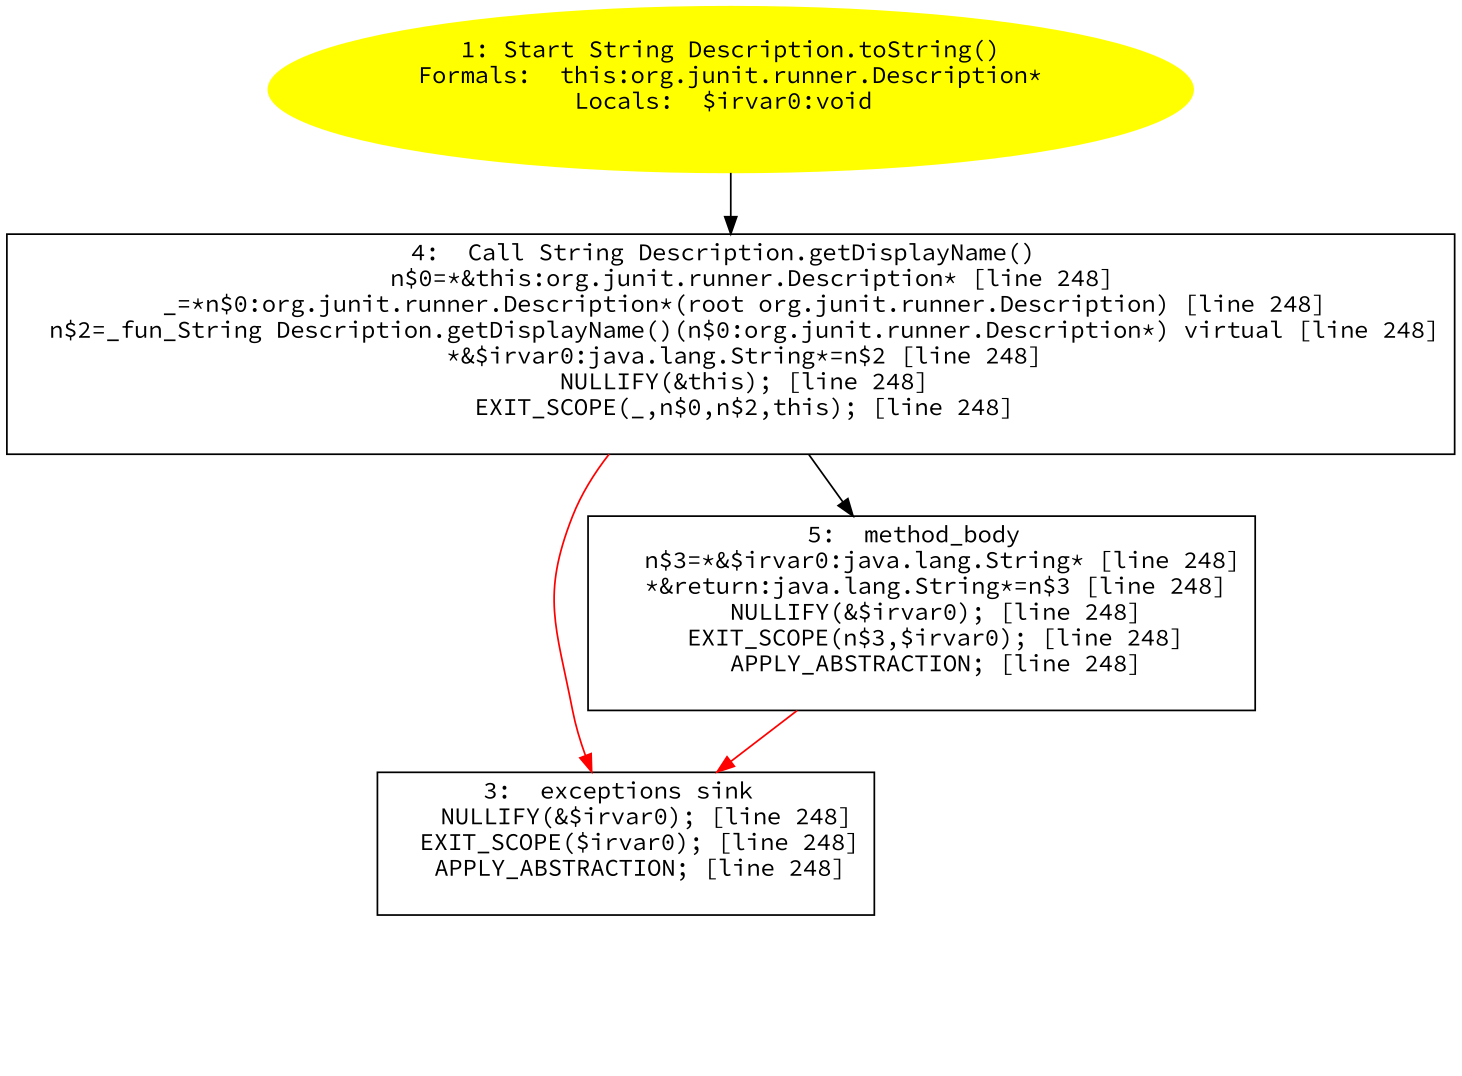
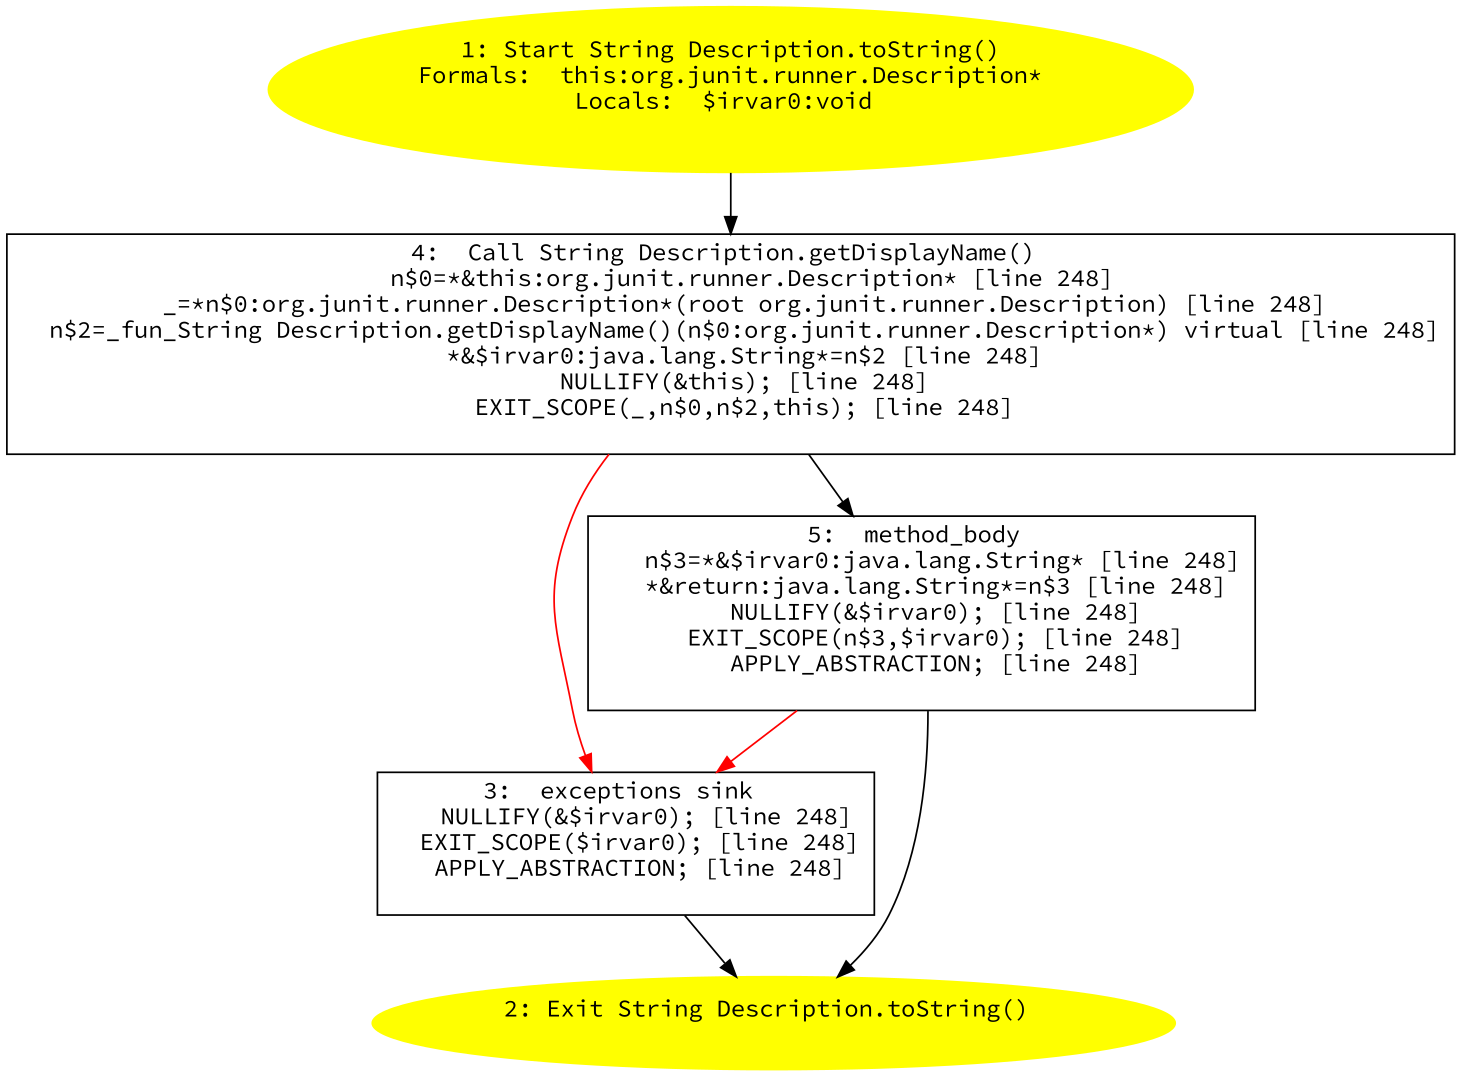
none -> (774, 1023)
